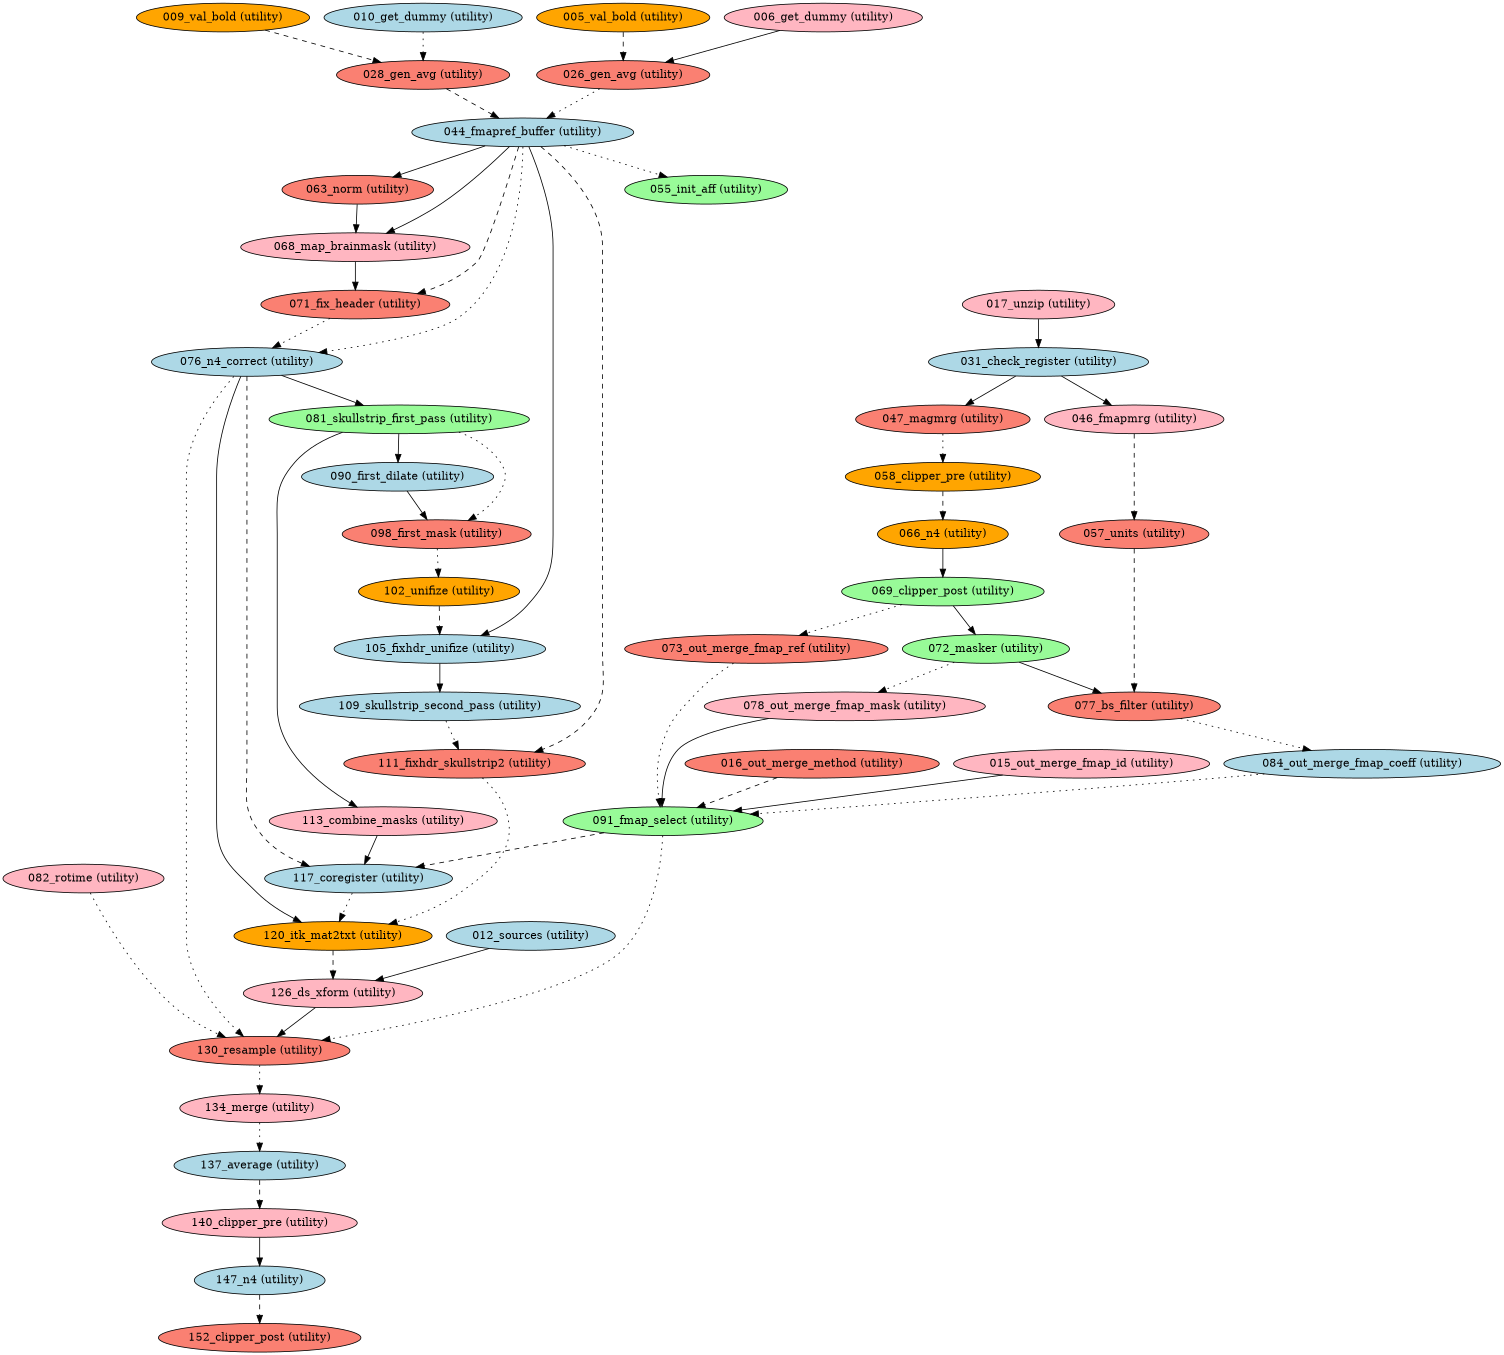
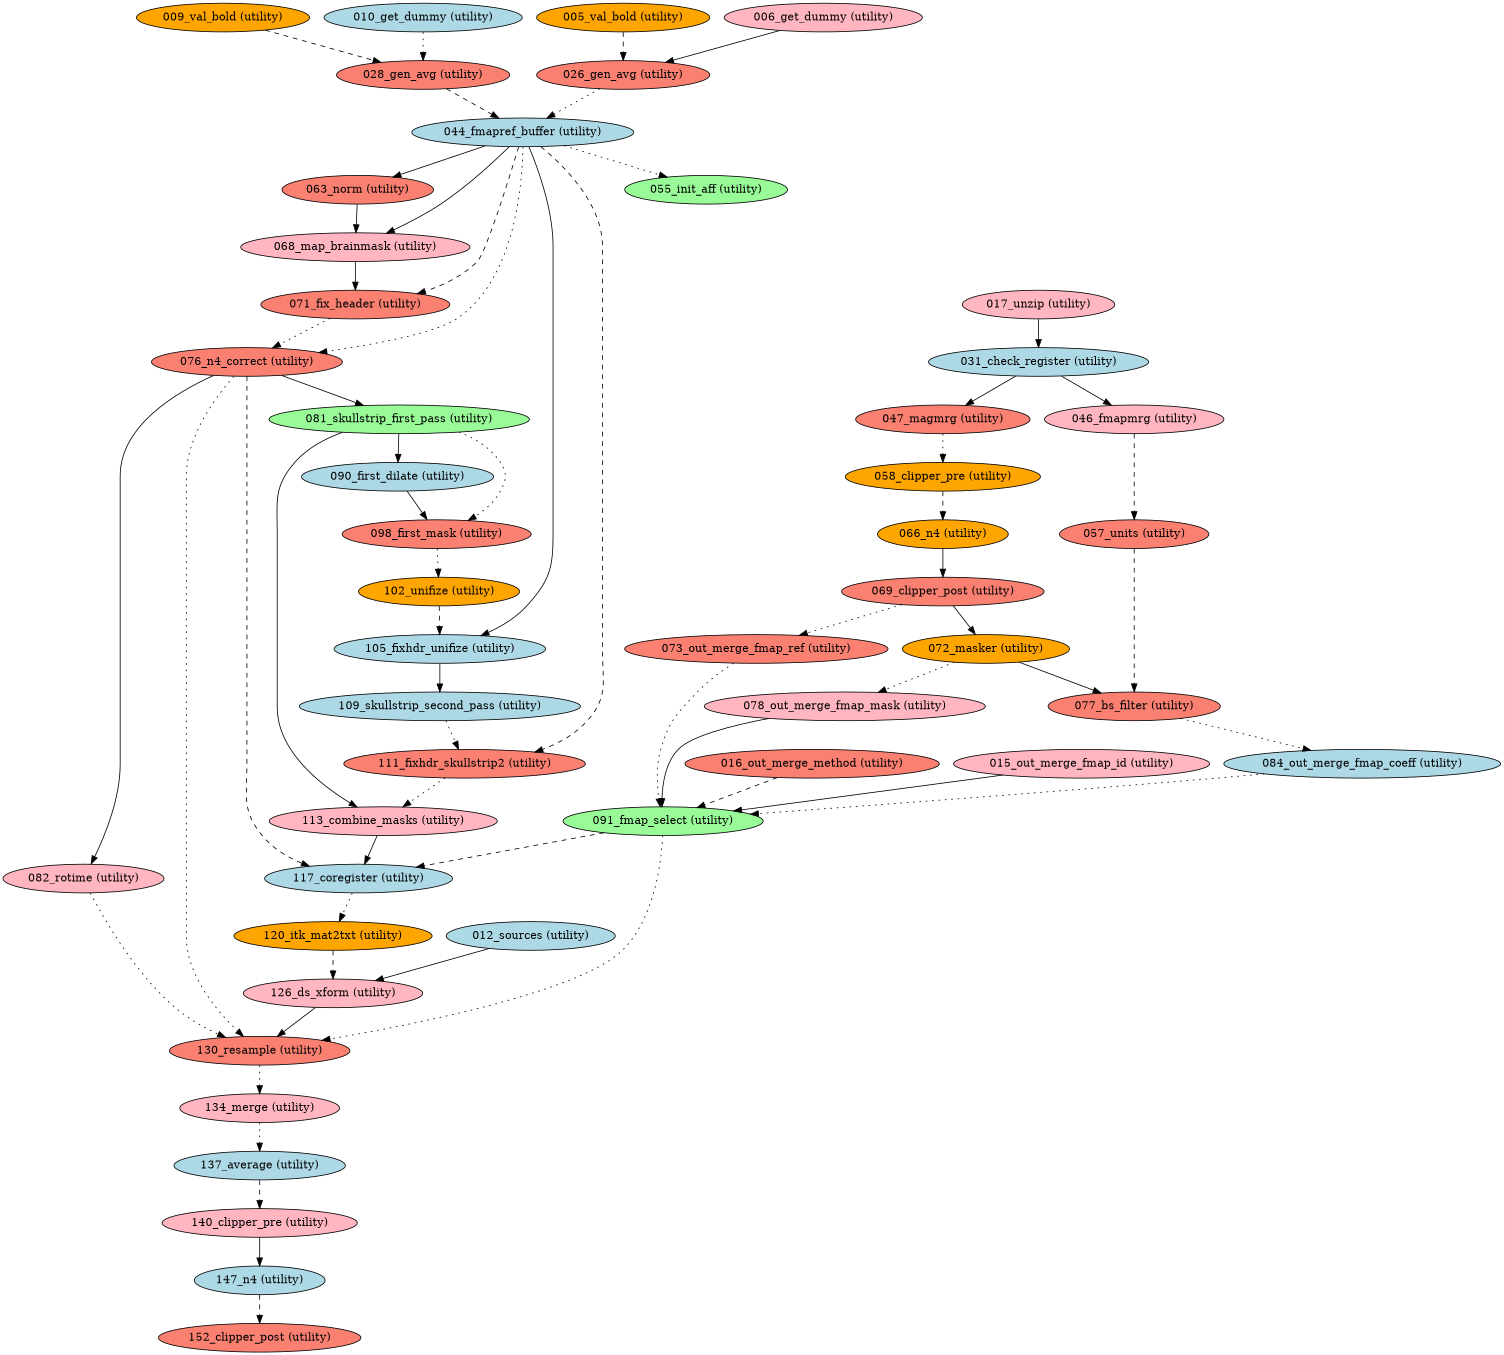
(247, 362) -> (247, 362)
(943, 592) -> (943, 592)
(986, 649) -> (986, 649)
(217, 662) -> (120, 596)
(489, 870) -> (427, 790)
